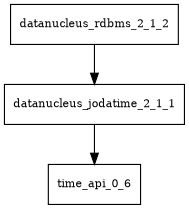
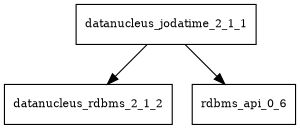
(94, 59) -> (131, 61)
(94, 184) -> (244, 104)
